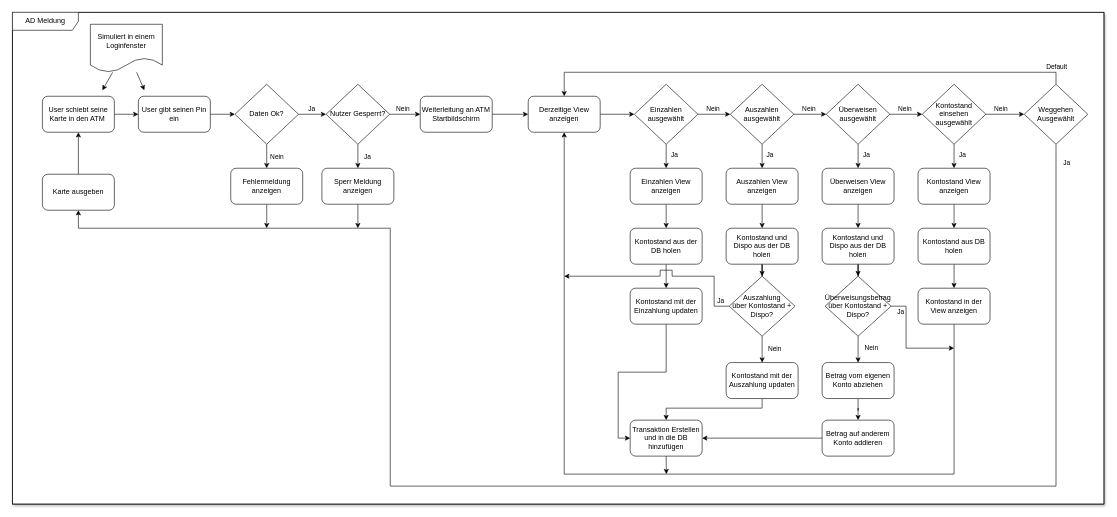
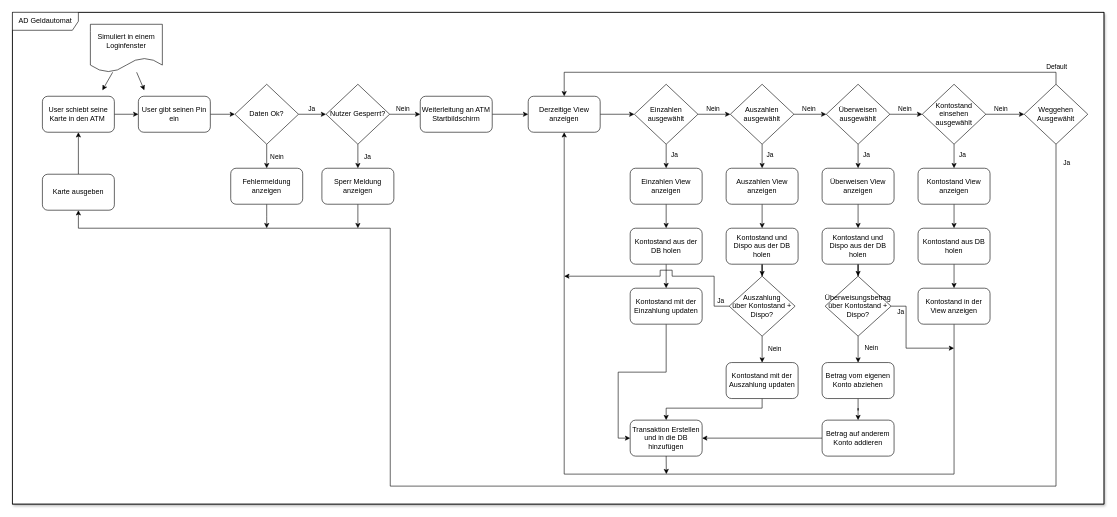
(45, 21) -> (45, 21)
